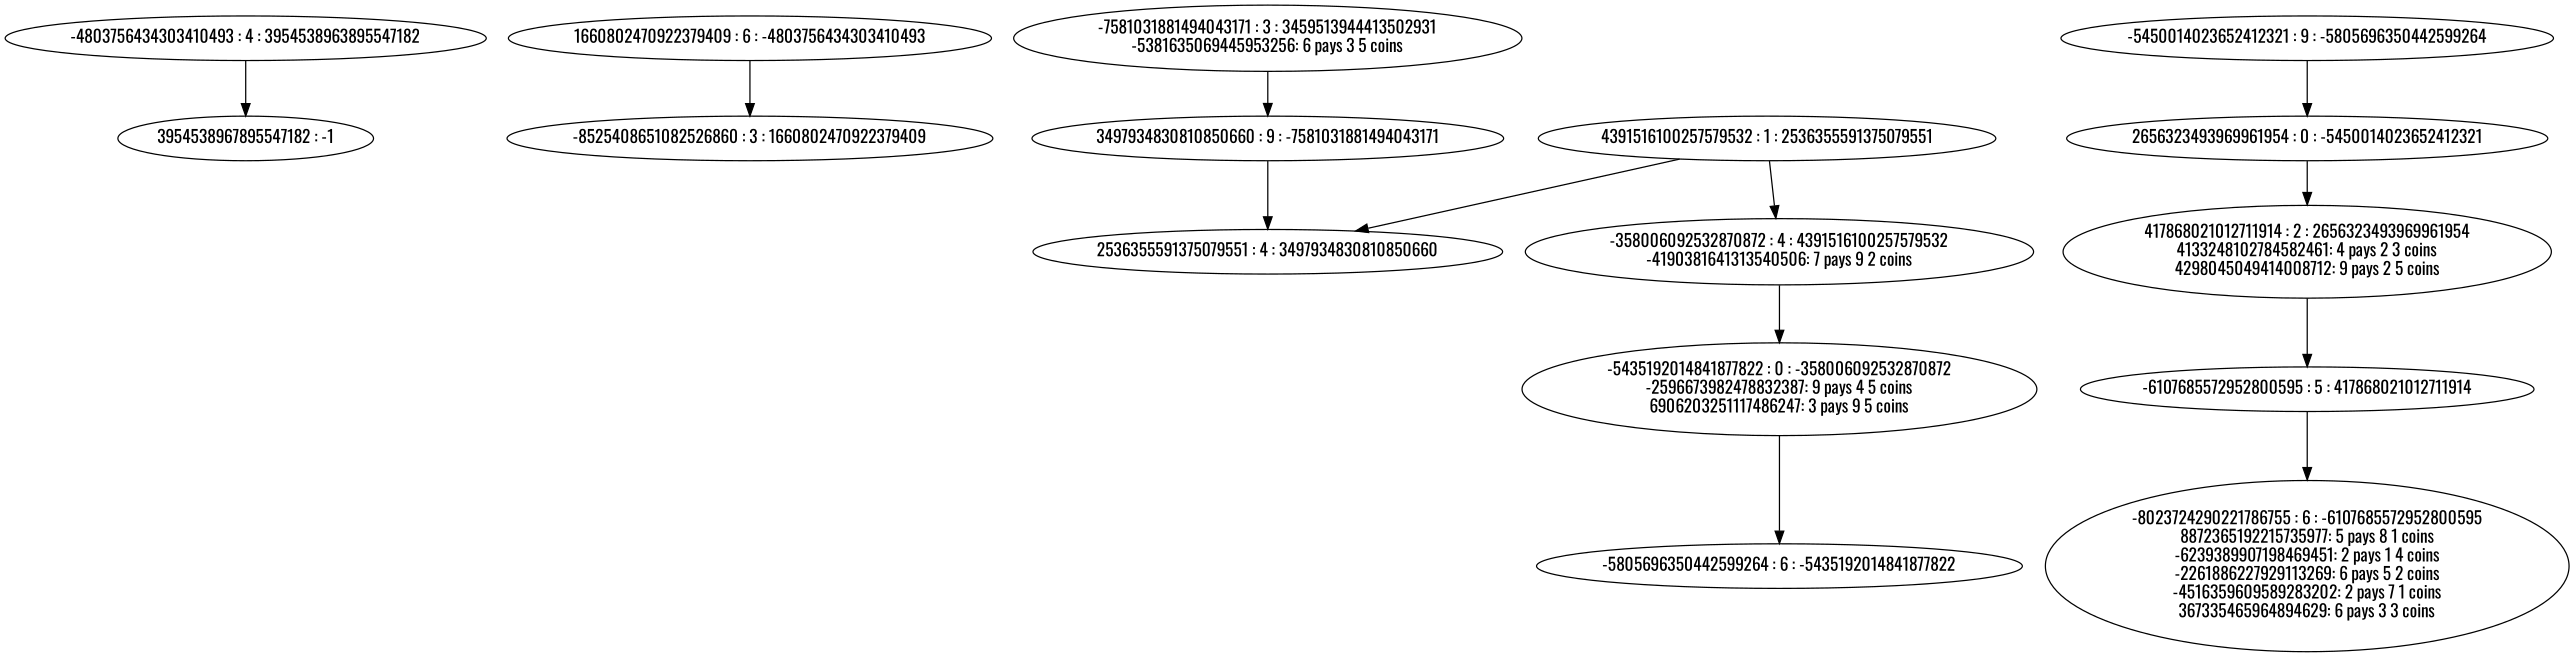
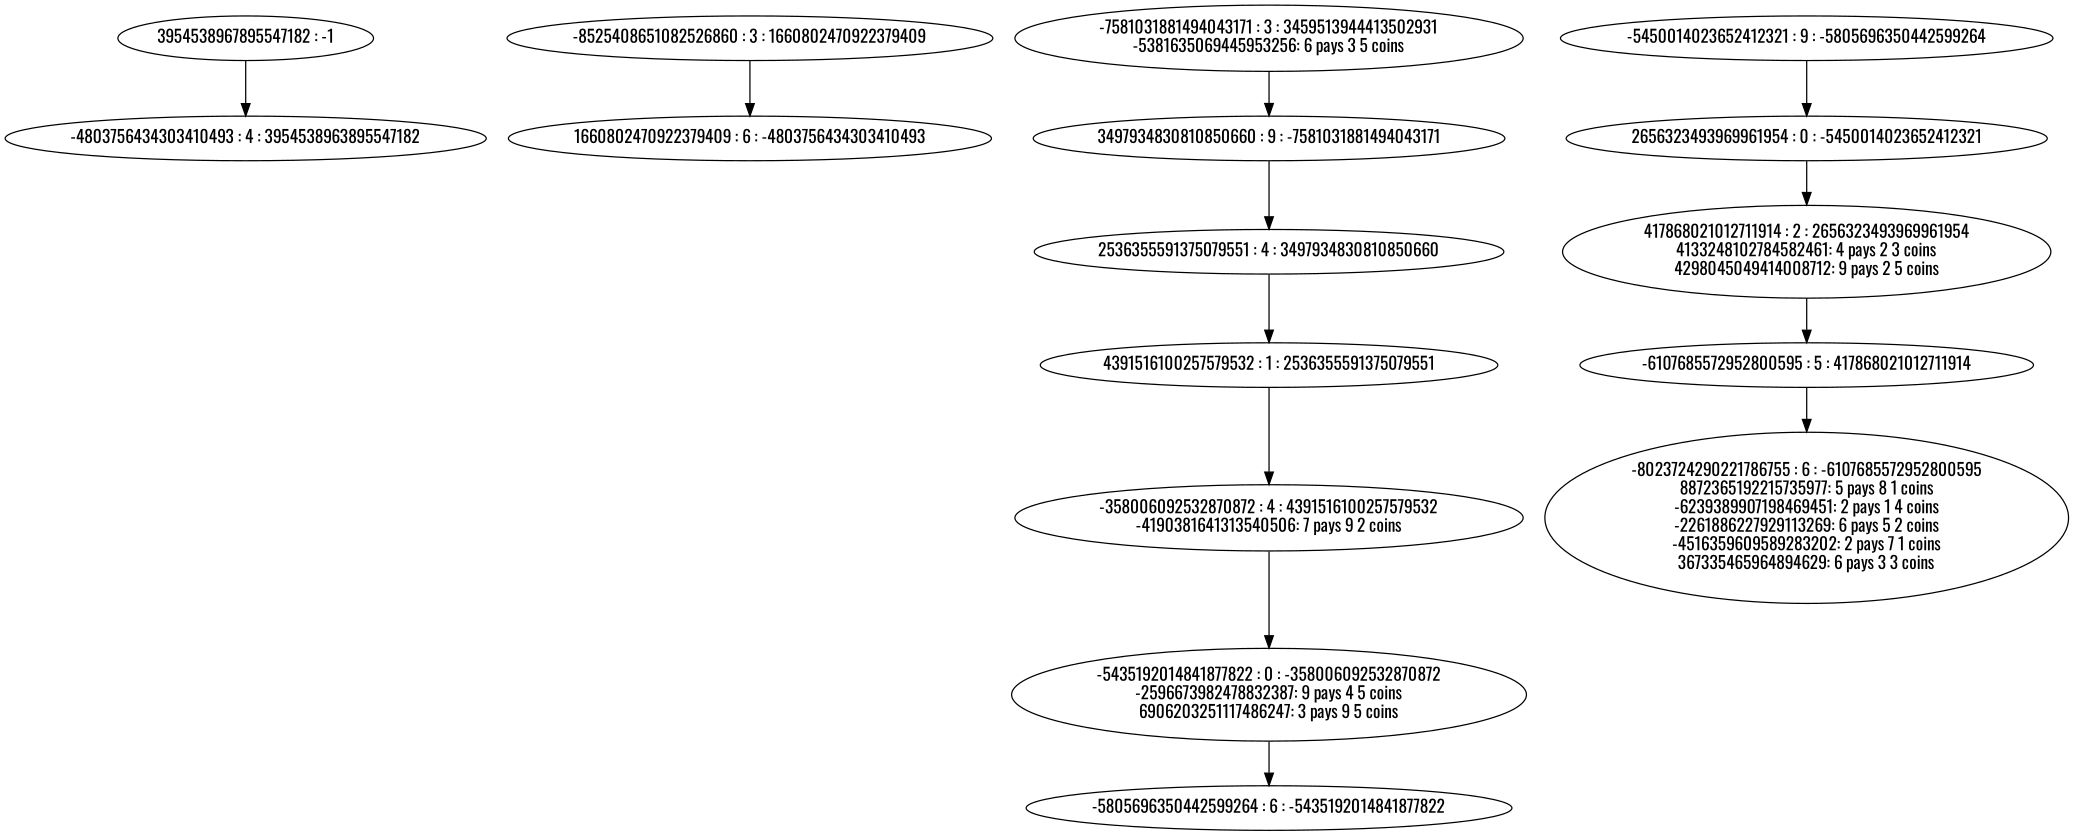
(246, 82) -> (246, 82)
(750, 82) -> (750, 82)
(1524, 194) -> (1269, 302)
